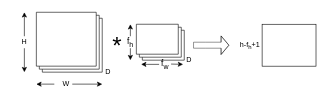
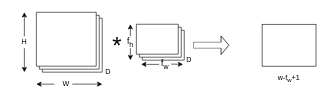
(251, 45) -> none
none -> (290, 78)
